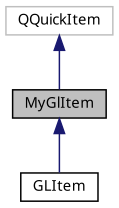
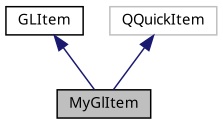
(59, 153) -> (79, 69)
